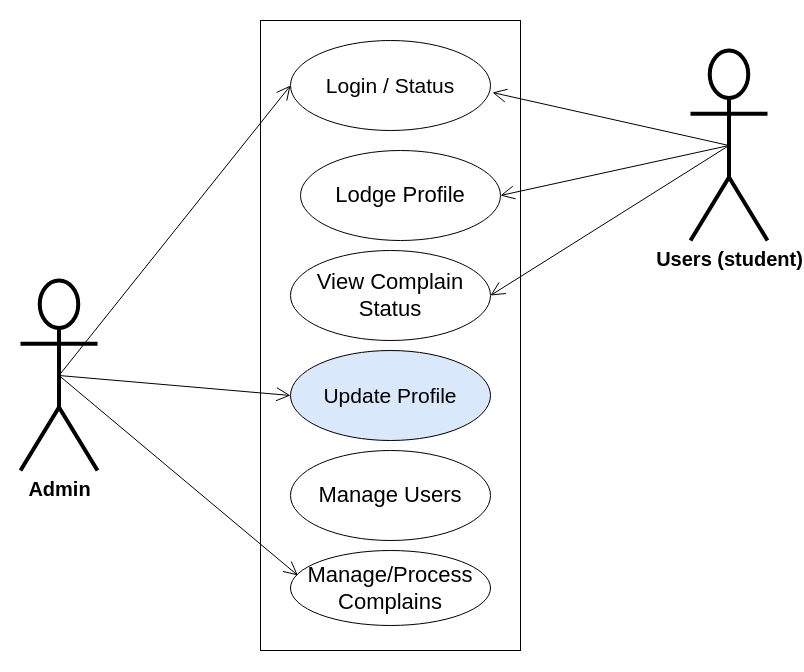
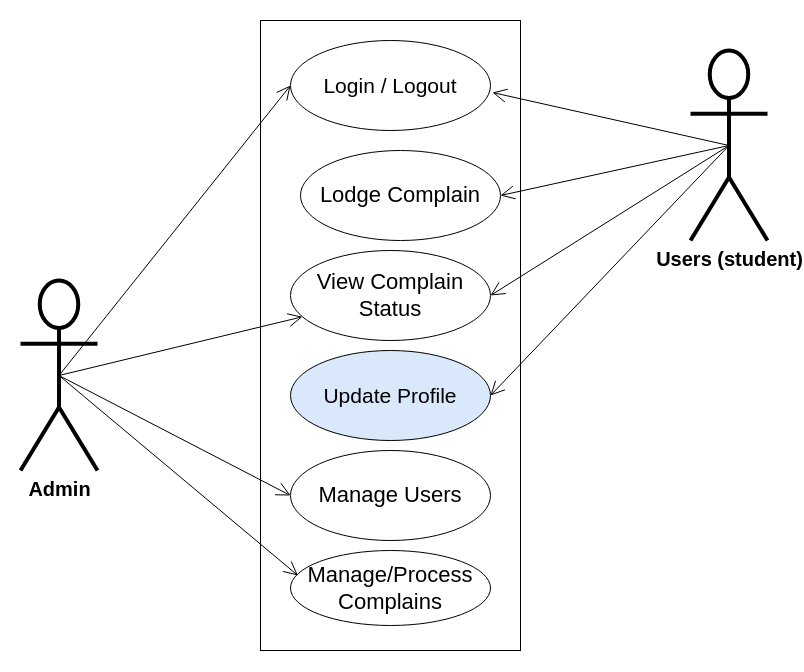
(391, 86) -> (391, 86)
(401, 196) -> (401, 196)
none -> (609, 272)
(176, 386) -> (181, 346)
none -> (178, 437)
